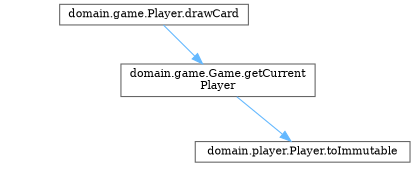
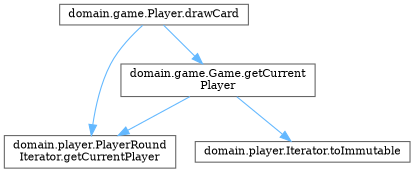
none -> (90, 152)
(303, 152) -> (303, 152)
